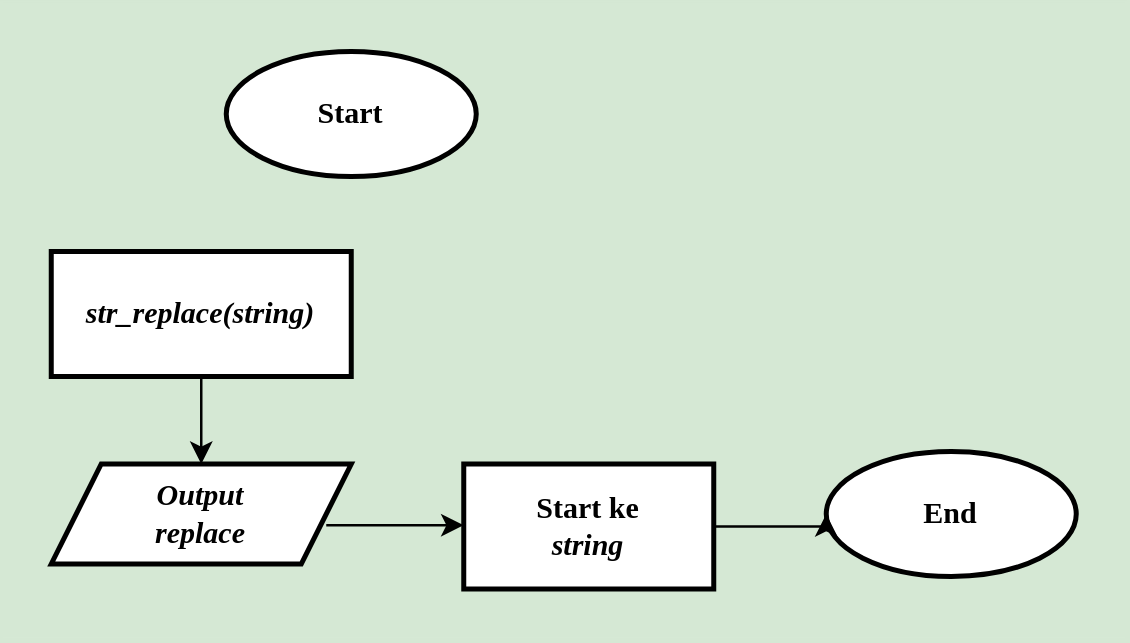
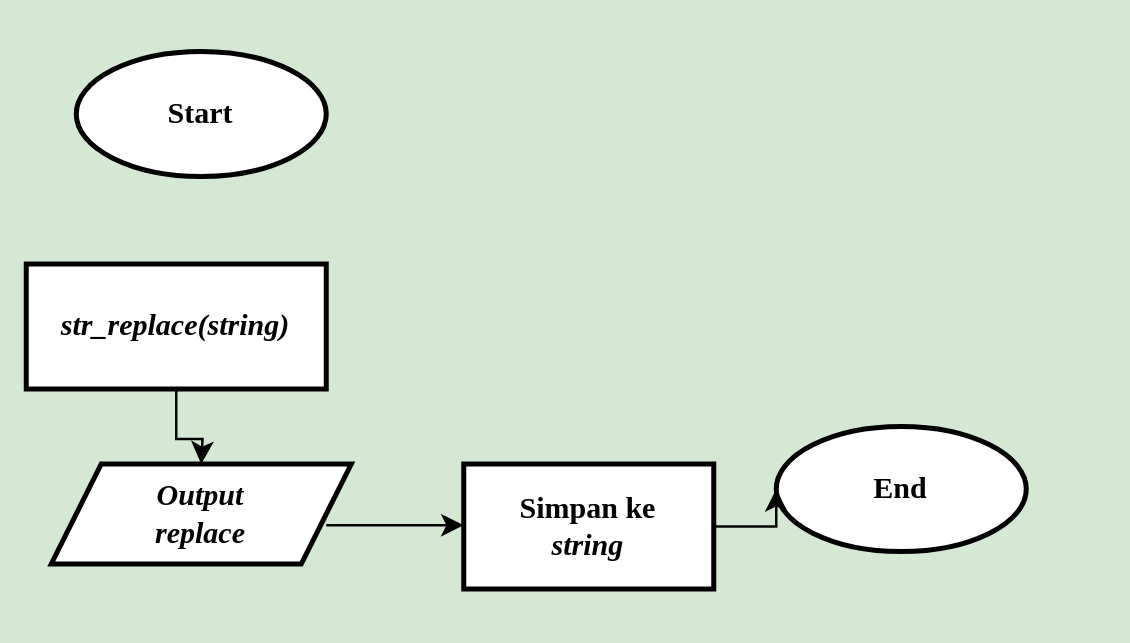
(351, 114) -> (201, 114)
(201, 314) -> (176, 326)
(951, 514) -> (901, 489)
(589, 526) -> (589, 526)
